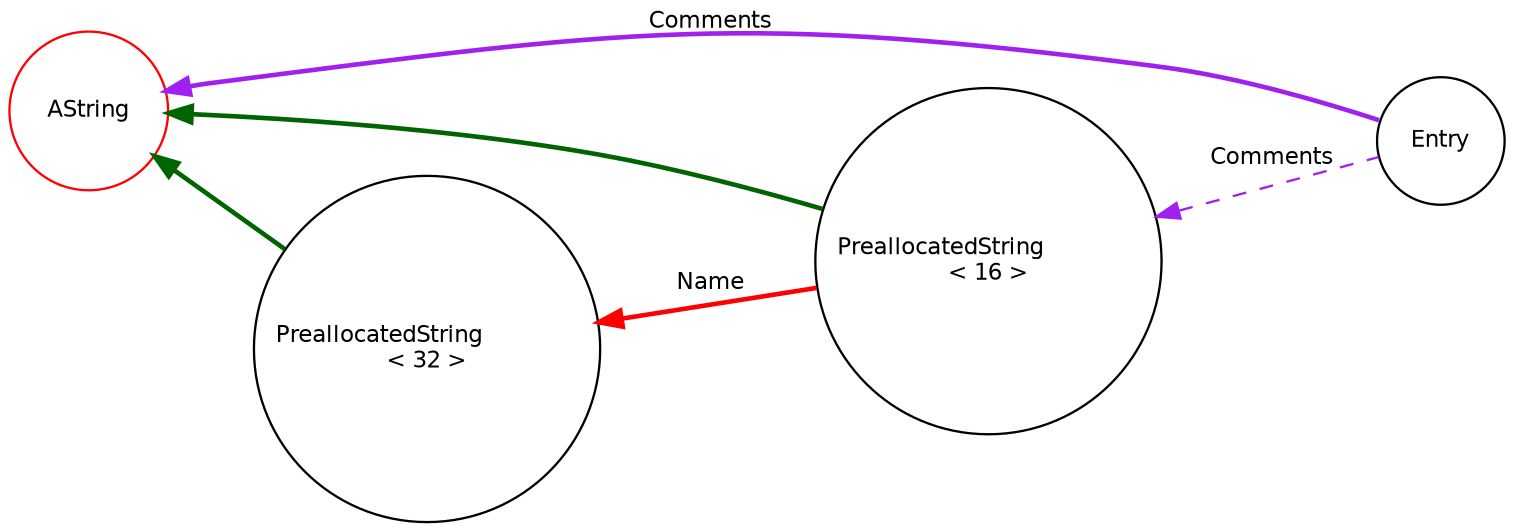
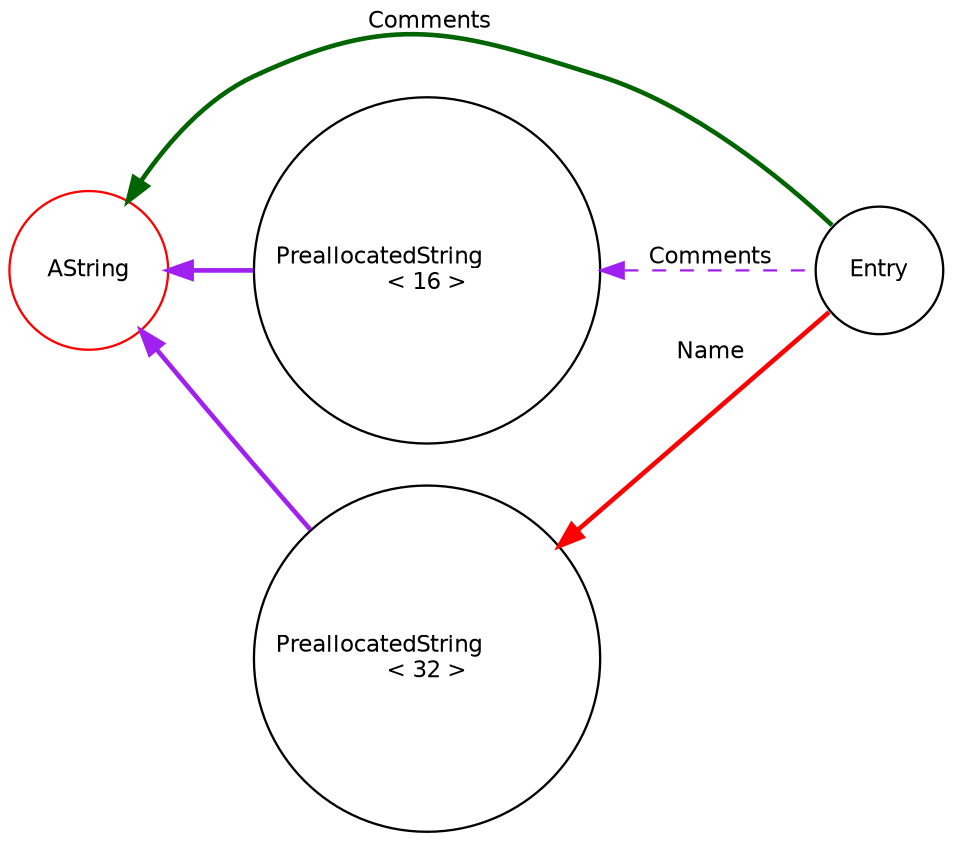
(787, 34) -> (486, 44)
(510, 141) -> (223, 270)
(229, 209) -> (233, 440)
(719, 303) -> (703, 421)
